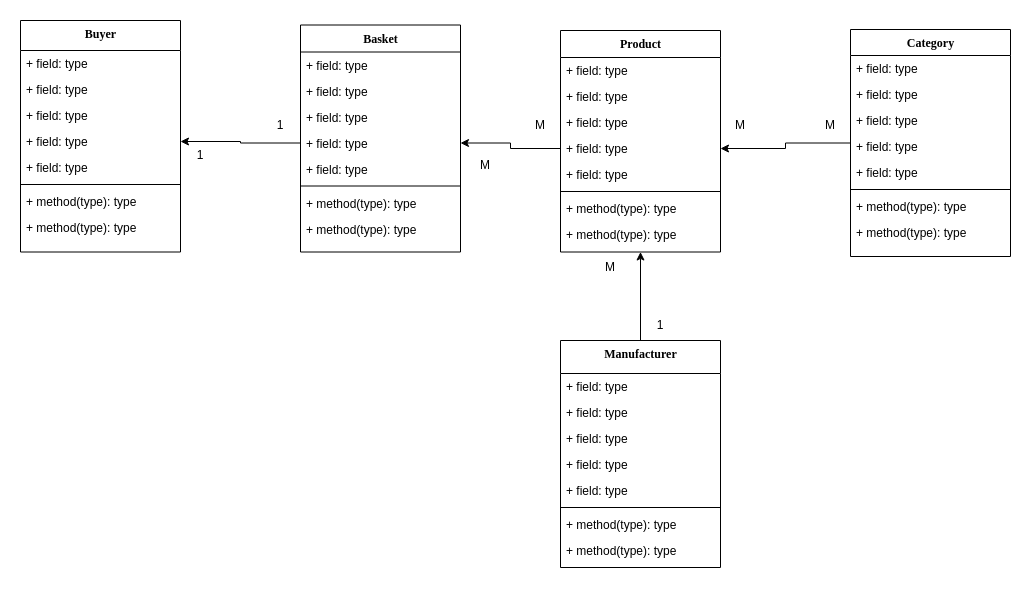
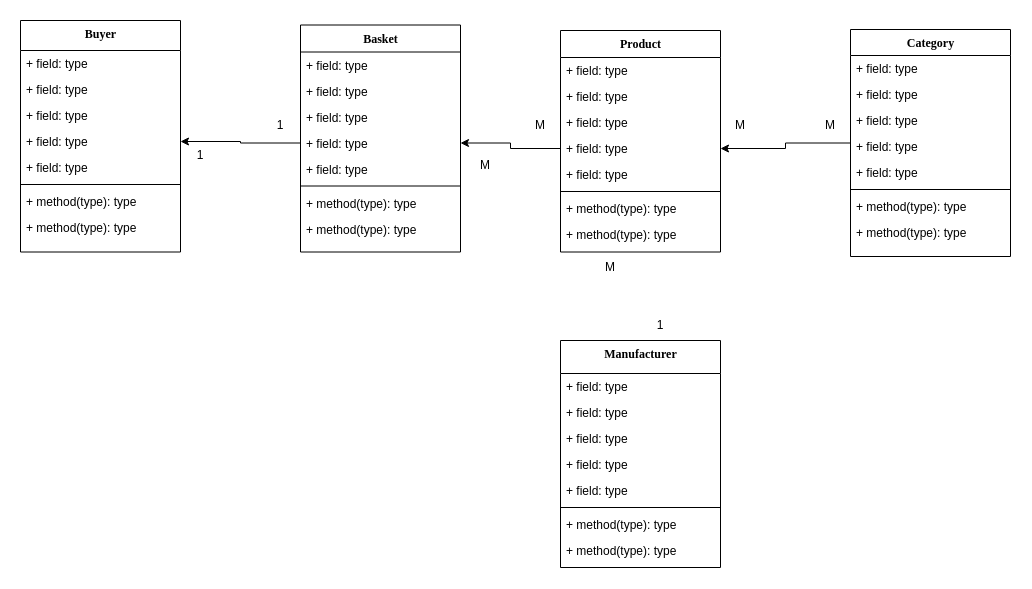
(641, 299) -> none
